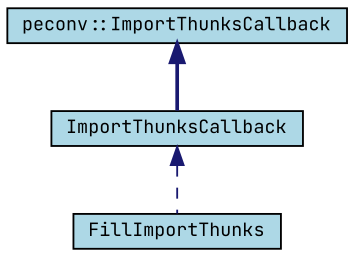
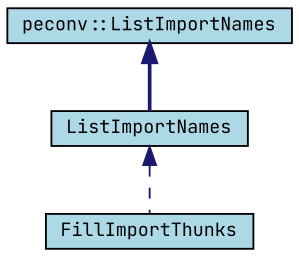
(177, 26) -> (150, 26)
(177, 129) -> (150, 129)
